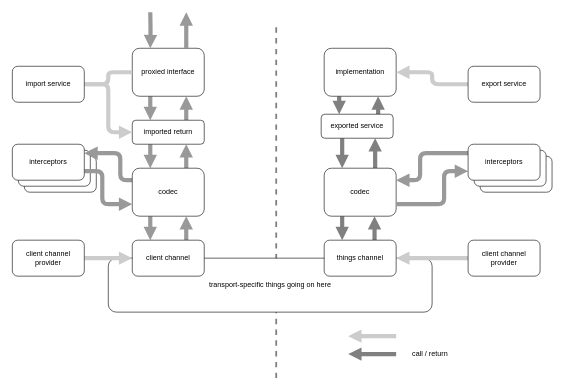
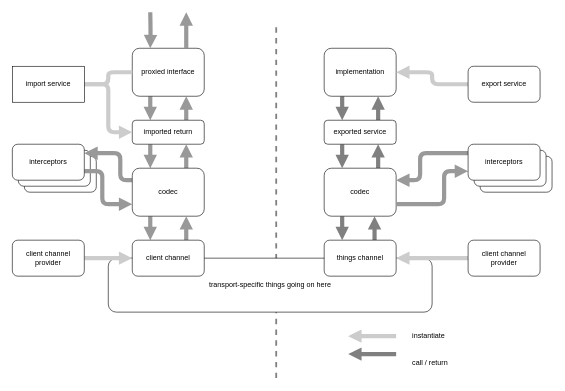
(48, 84) -> (48, 84)
(357, 126) -> (360, 132)
none -> (432, 336)
(432, 354) -> (432, 363)
